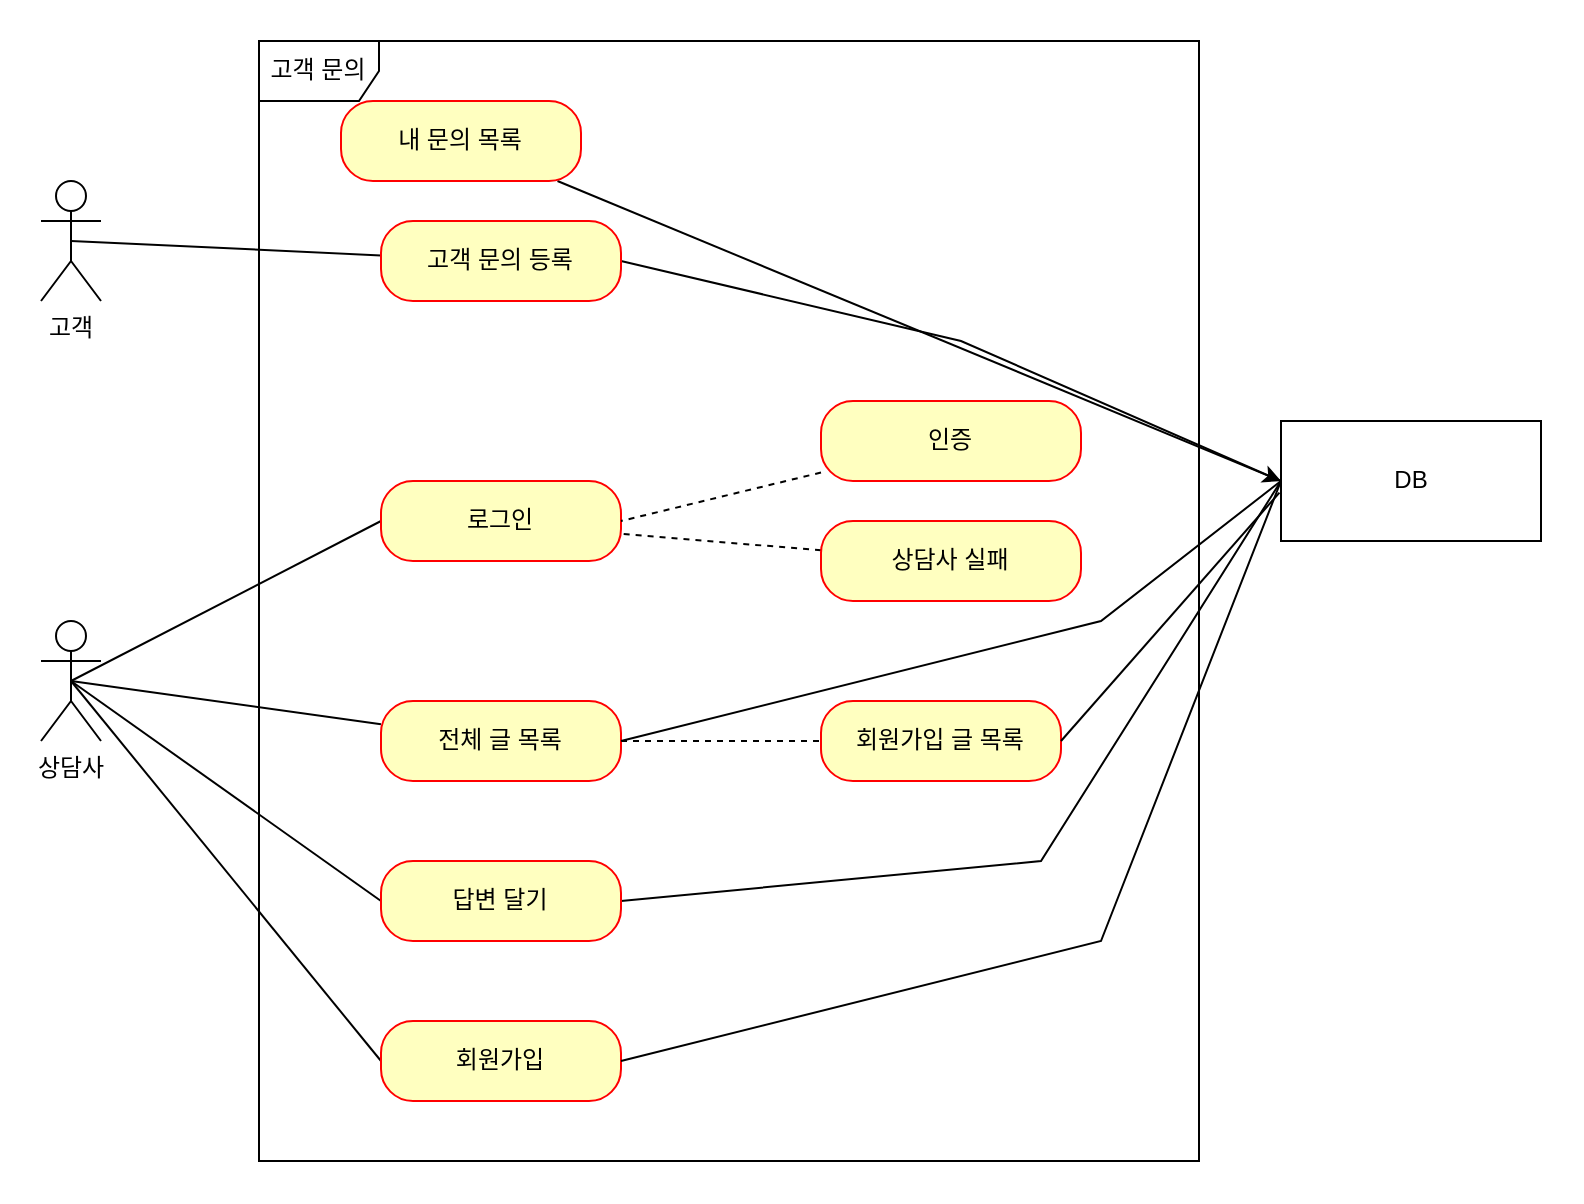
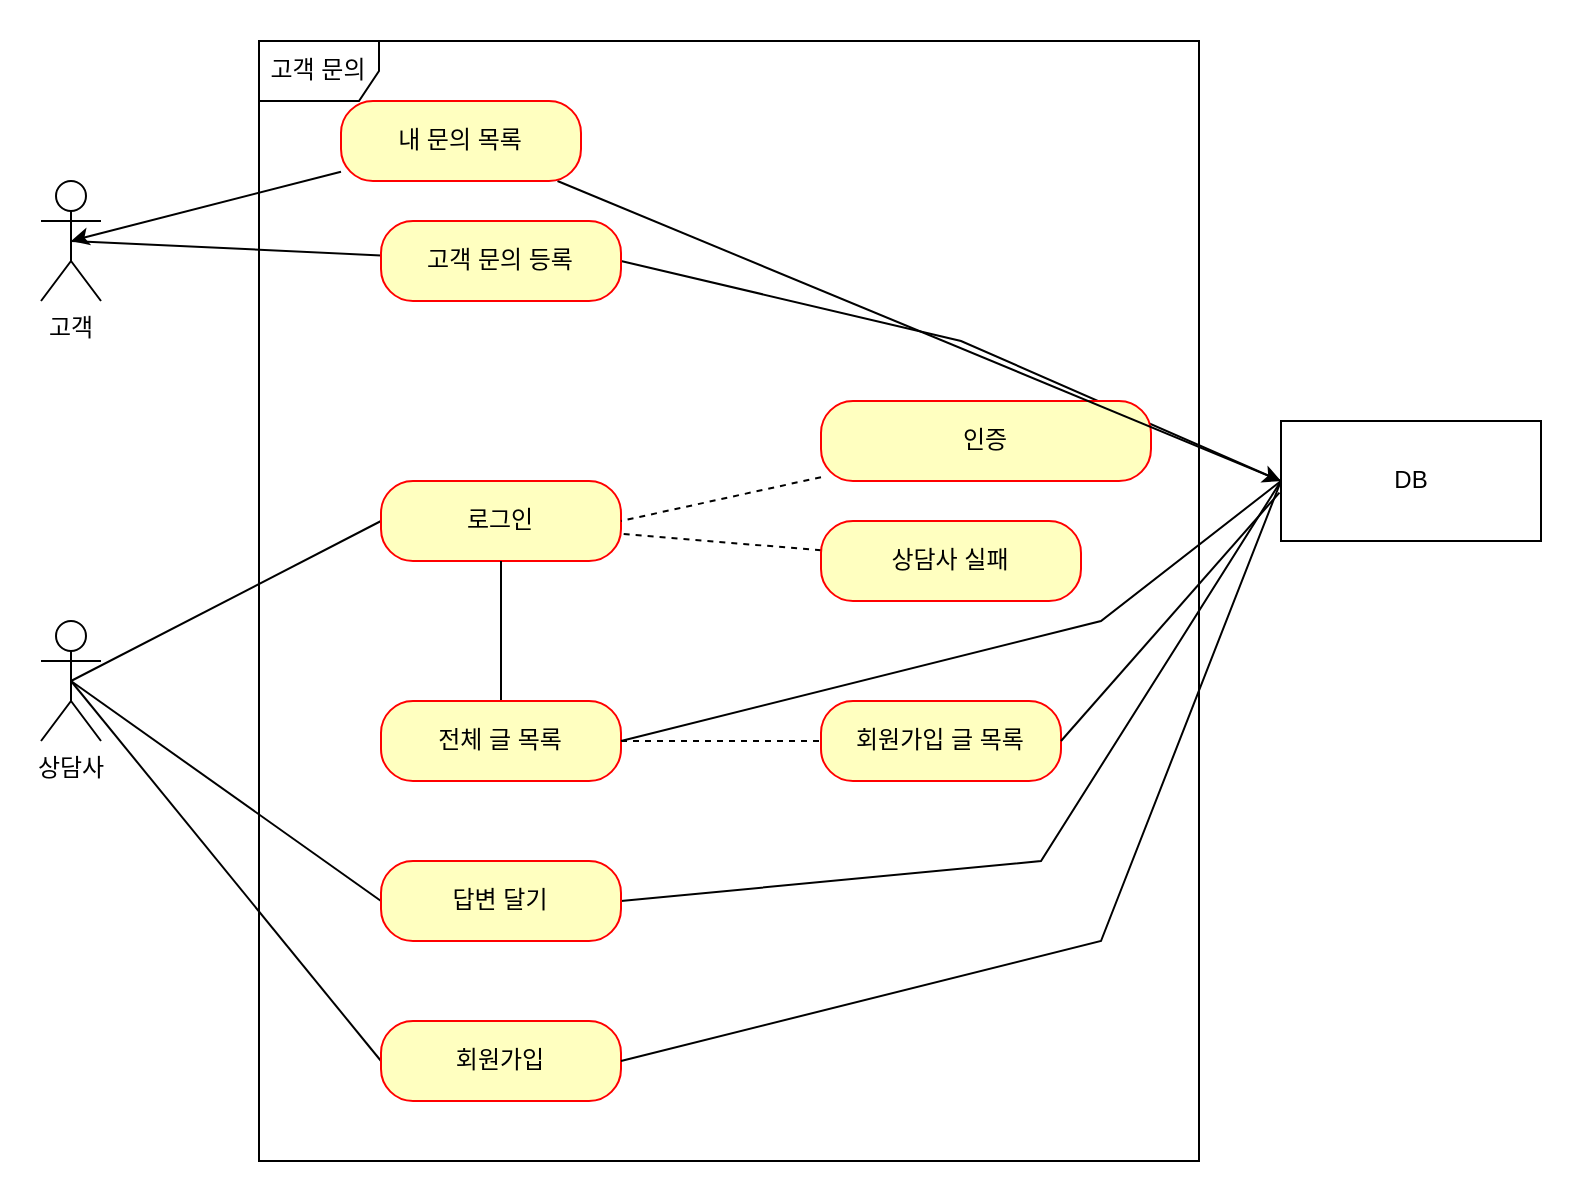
none -> (218, 203)
(951, 441) -> (986, 441)
(229, 703) -> (501, 631)
